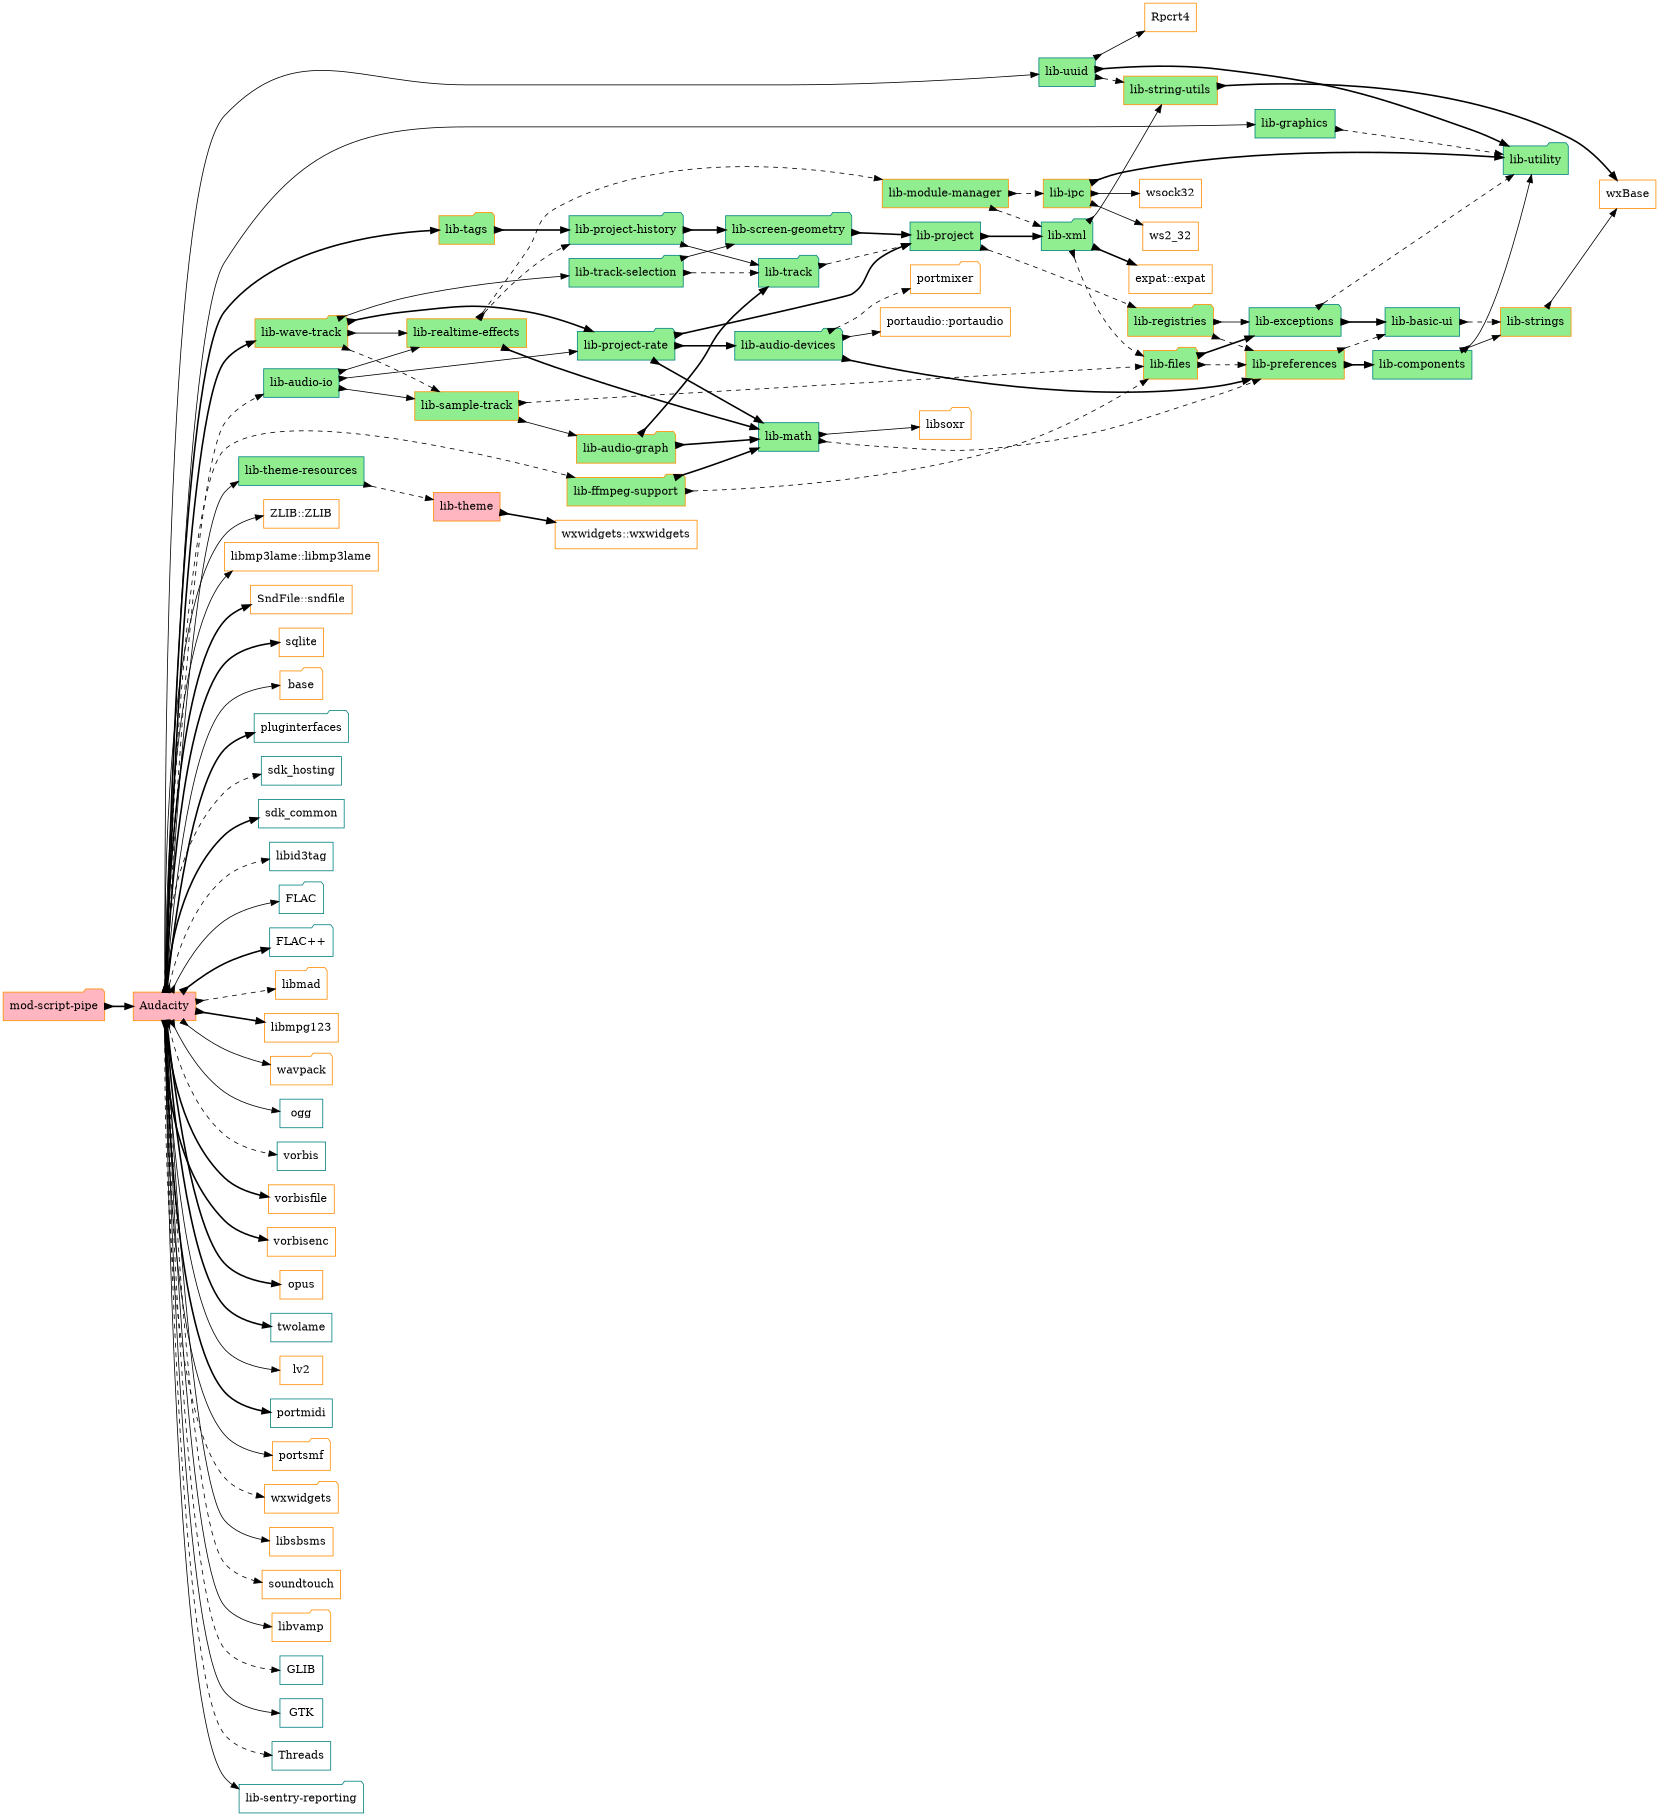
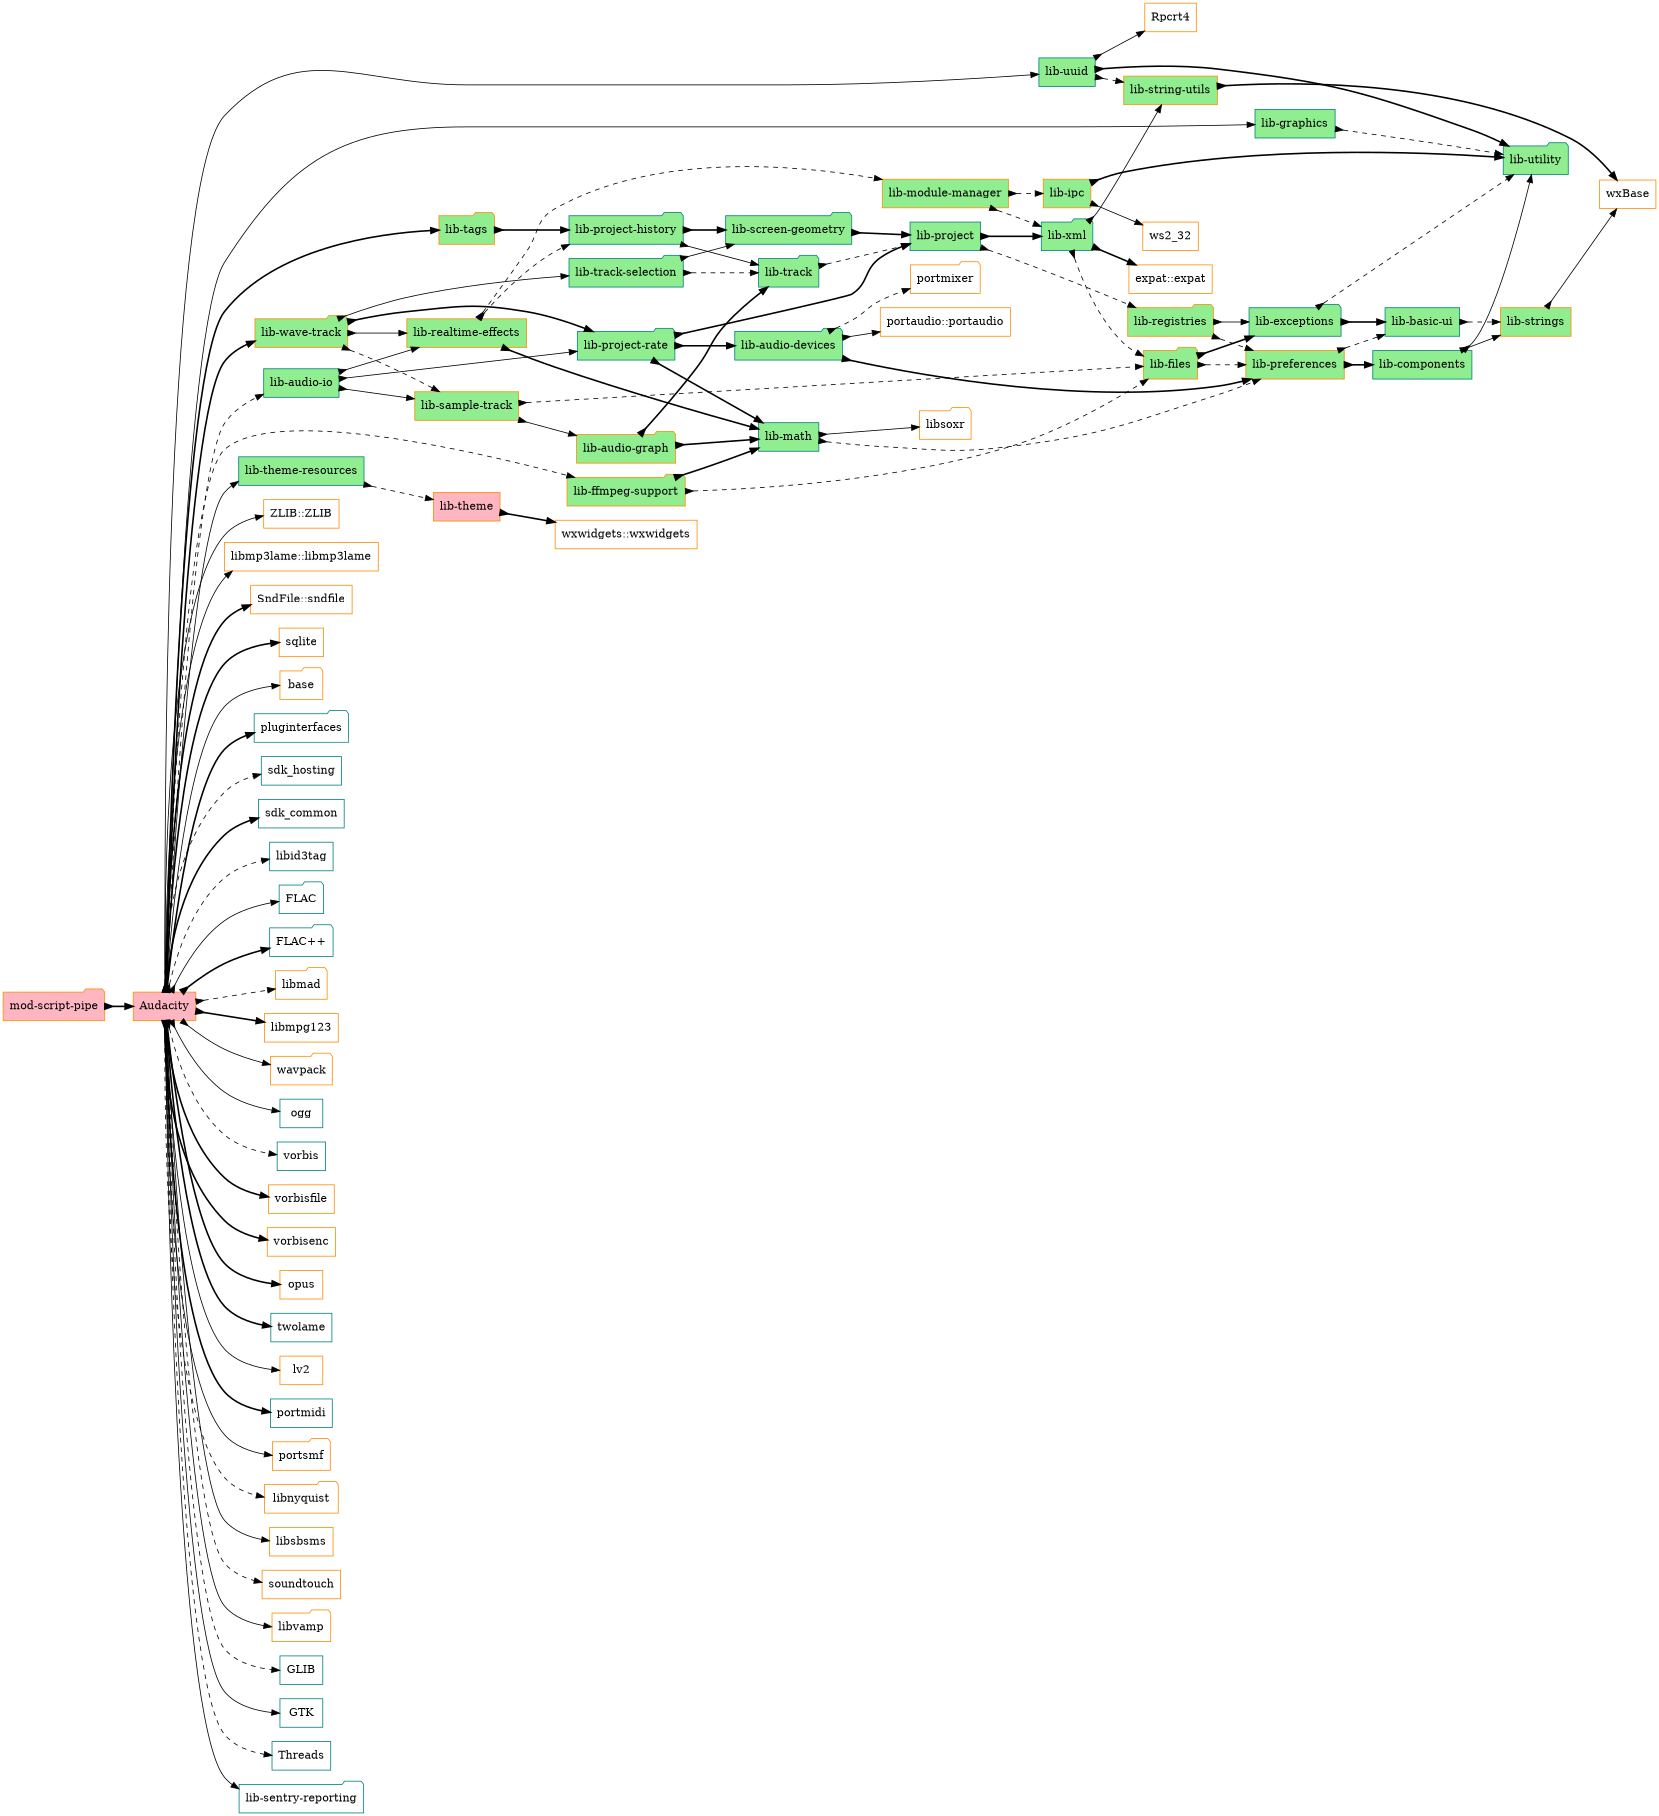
(1171, 194) -> none
(301, 1499) -> (301, 1499)
